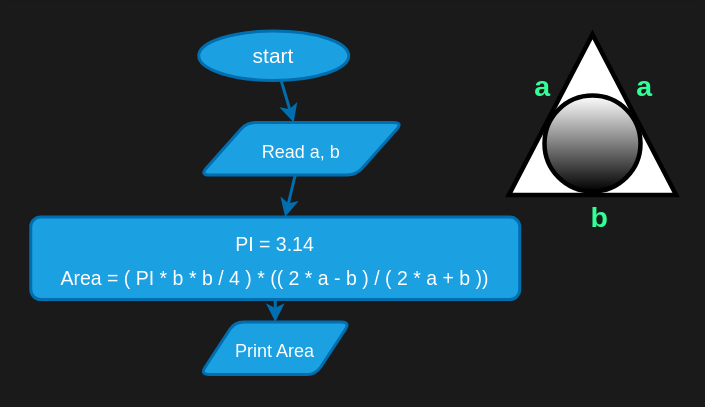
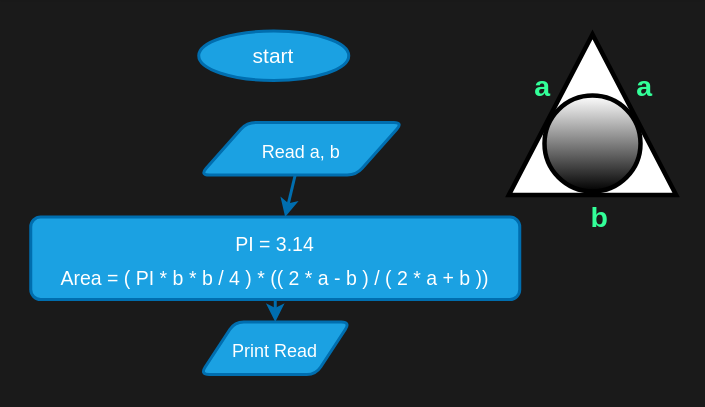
(285, 95) -> none
(275, 349) -> (275, 349)
